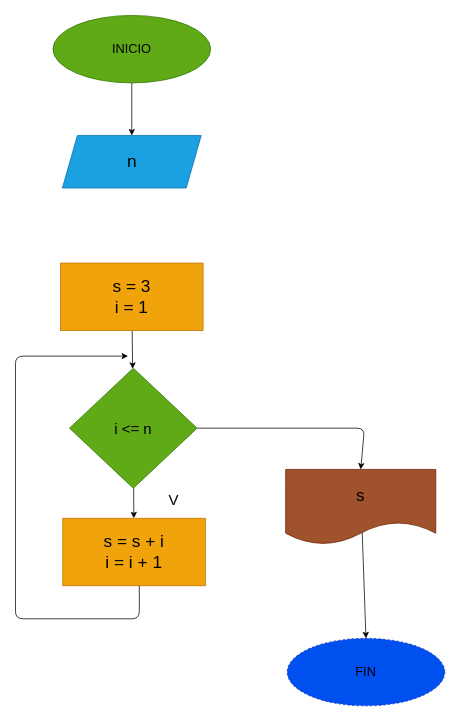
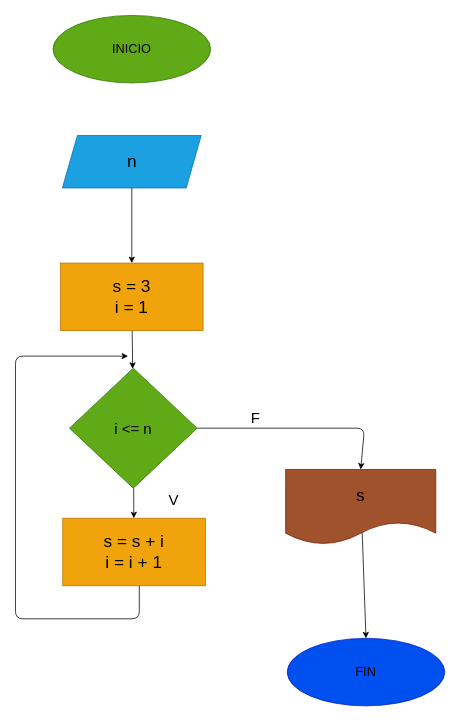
(132, 106) -> none
none -> (132, 223)
none -> (255, 417)
(366, 672) -> (366, 672)
